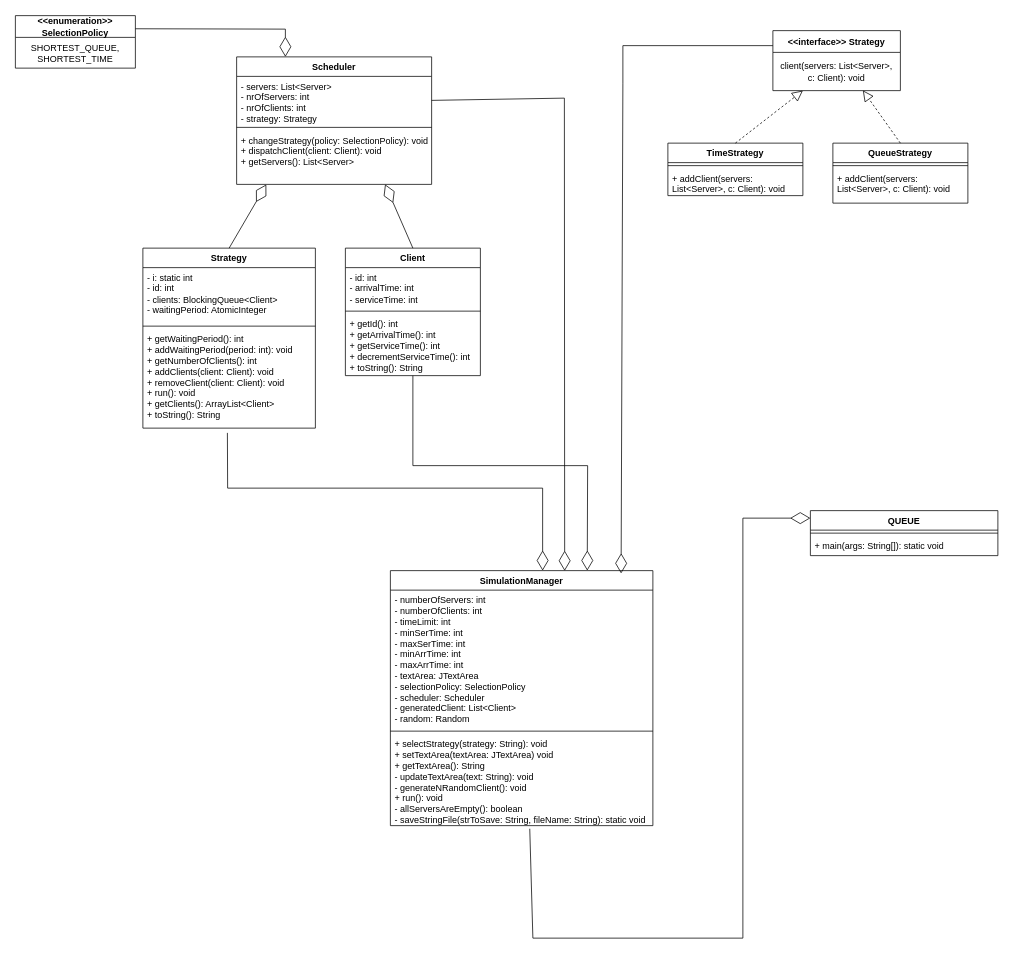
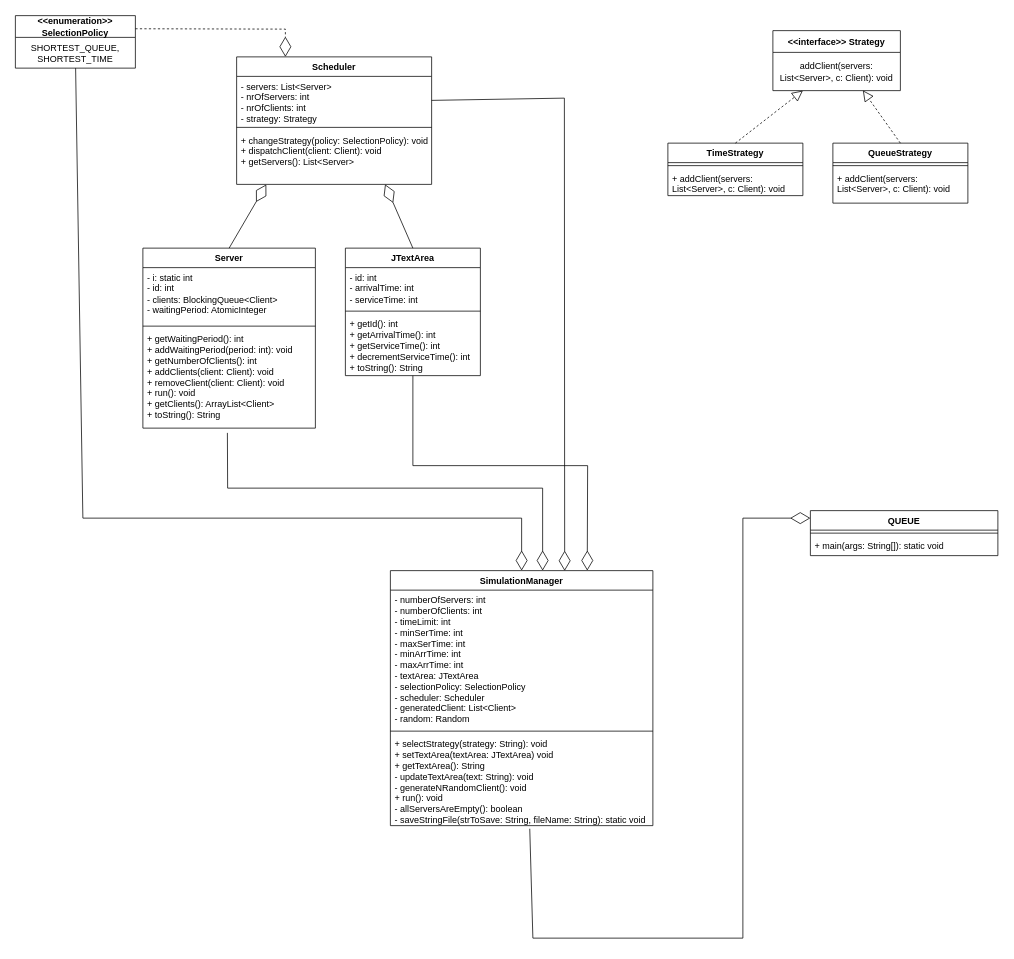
(214, 29) -> (214, 29)
(837, 72) -> (837, 72)
(623, 104) -> none
(229, 259) -> (229, 259)
(413, 259) -> (413, 259)
none -> (94, 518)
